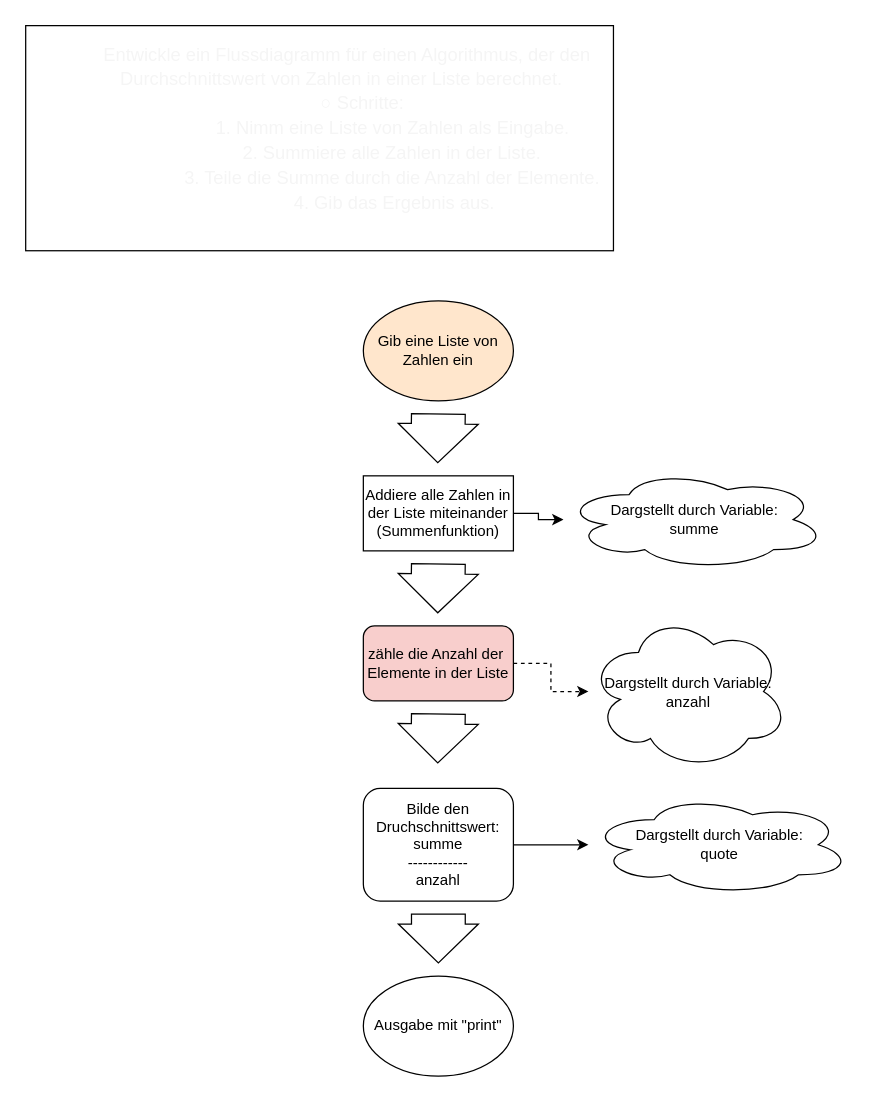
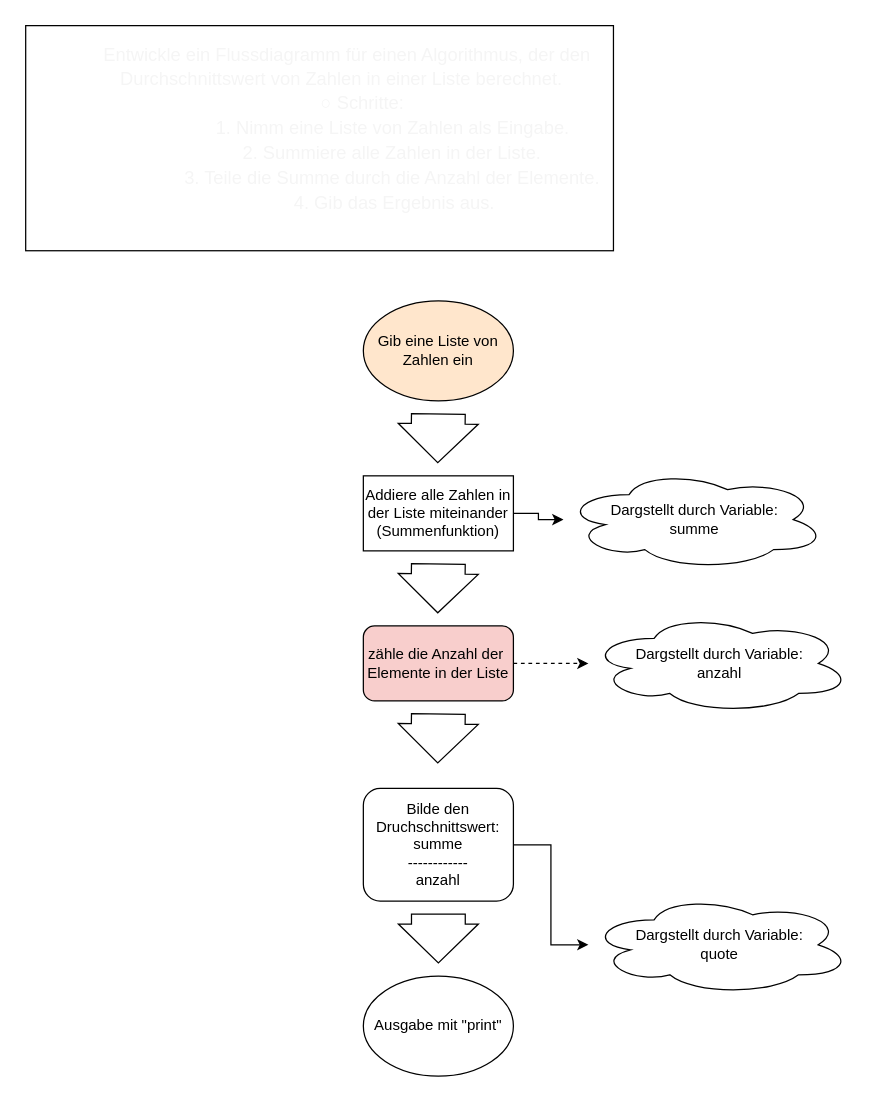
(688, 691) -> (719, 663)
(719, 844) -> (719, 944)
